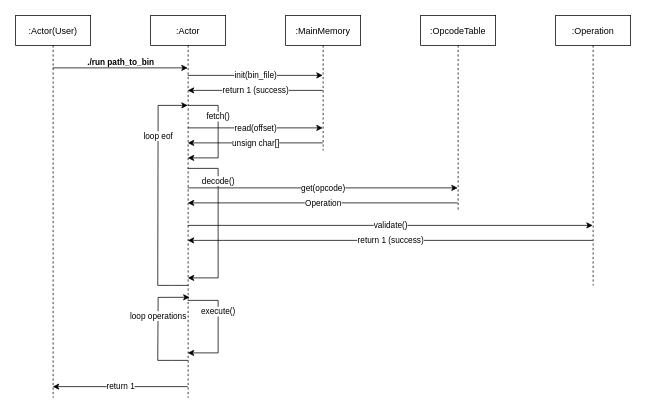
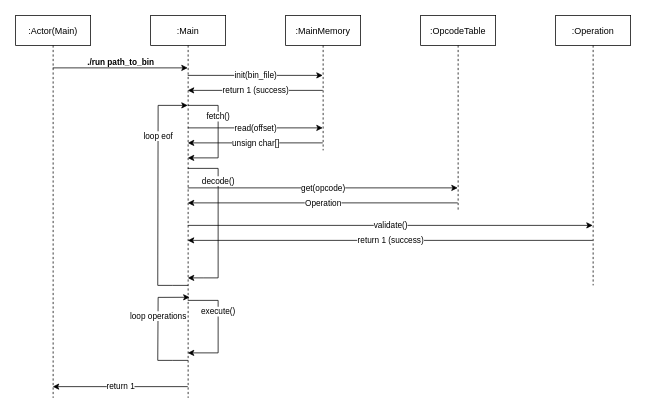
(53, 31) -> (53, 31)
(188, 31) -> (188, 31)
